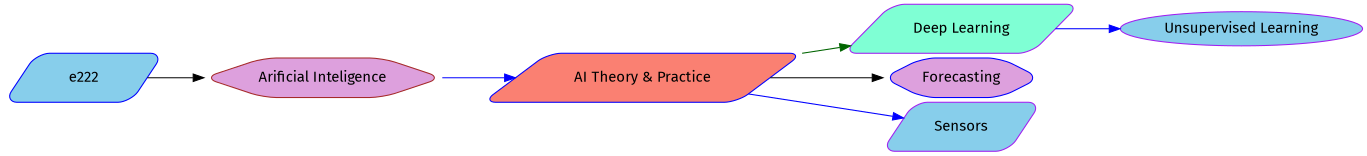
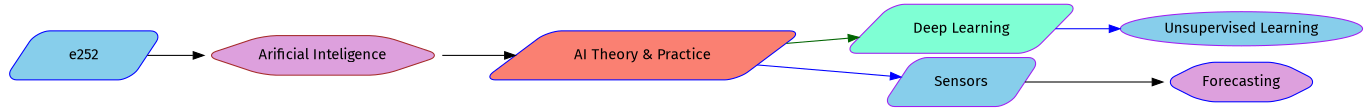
(84, 78) -> (84, 55)
(473, 78) -> (473, 55)
(821, 78) -> (1088, 82)
